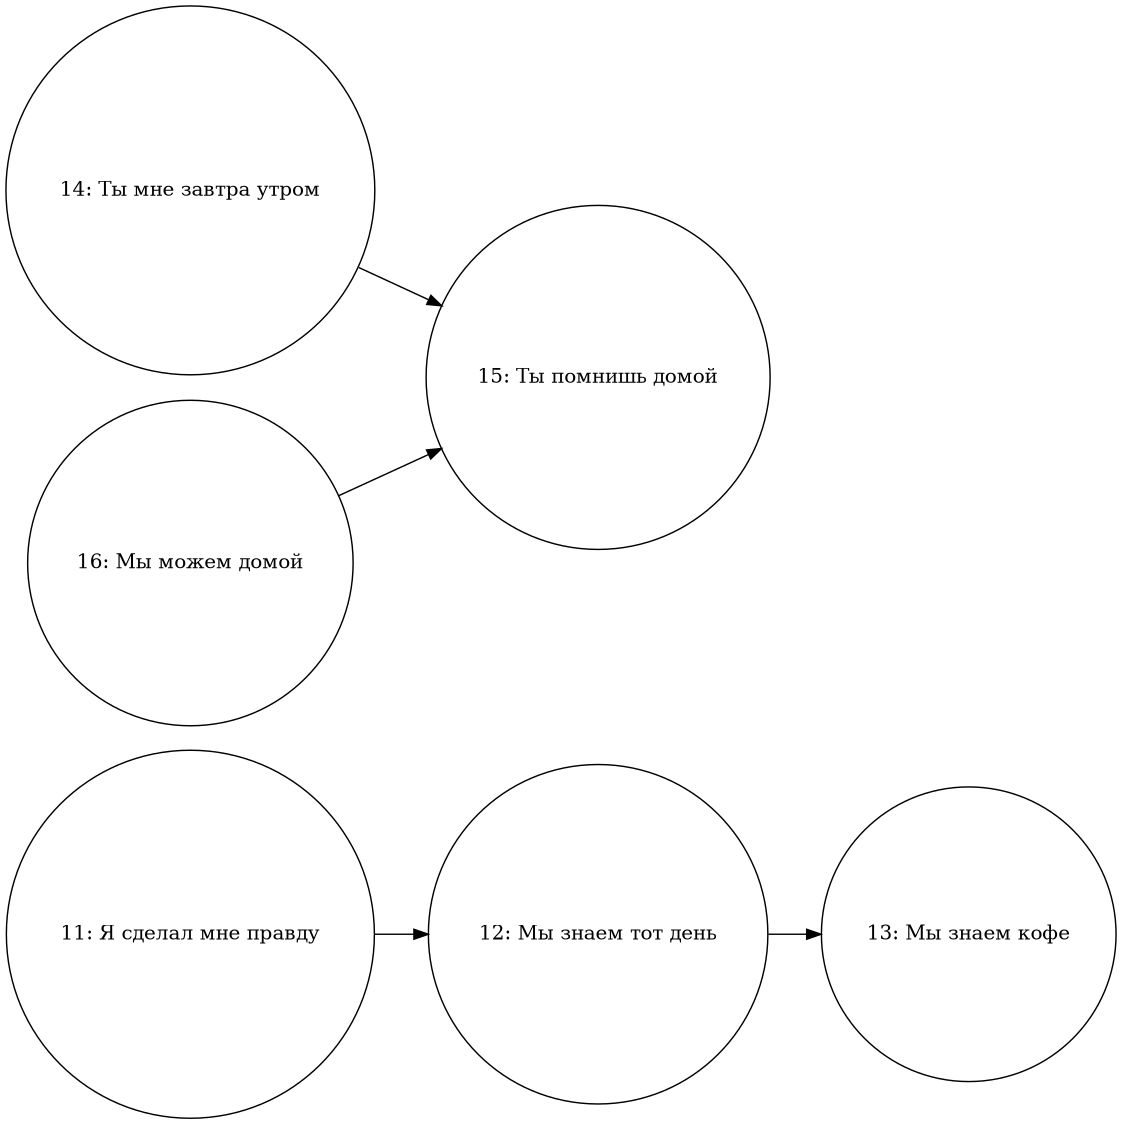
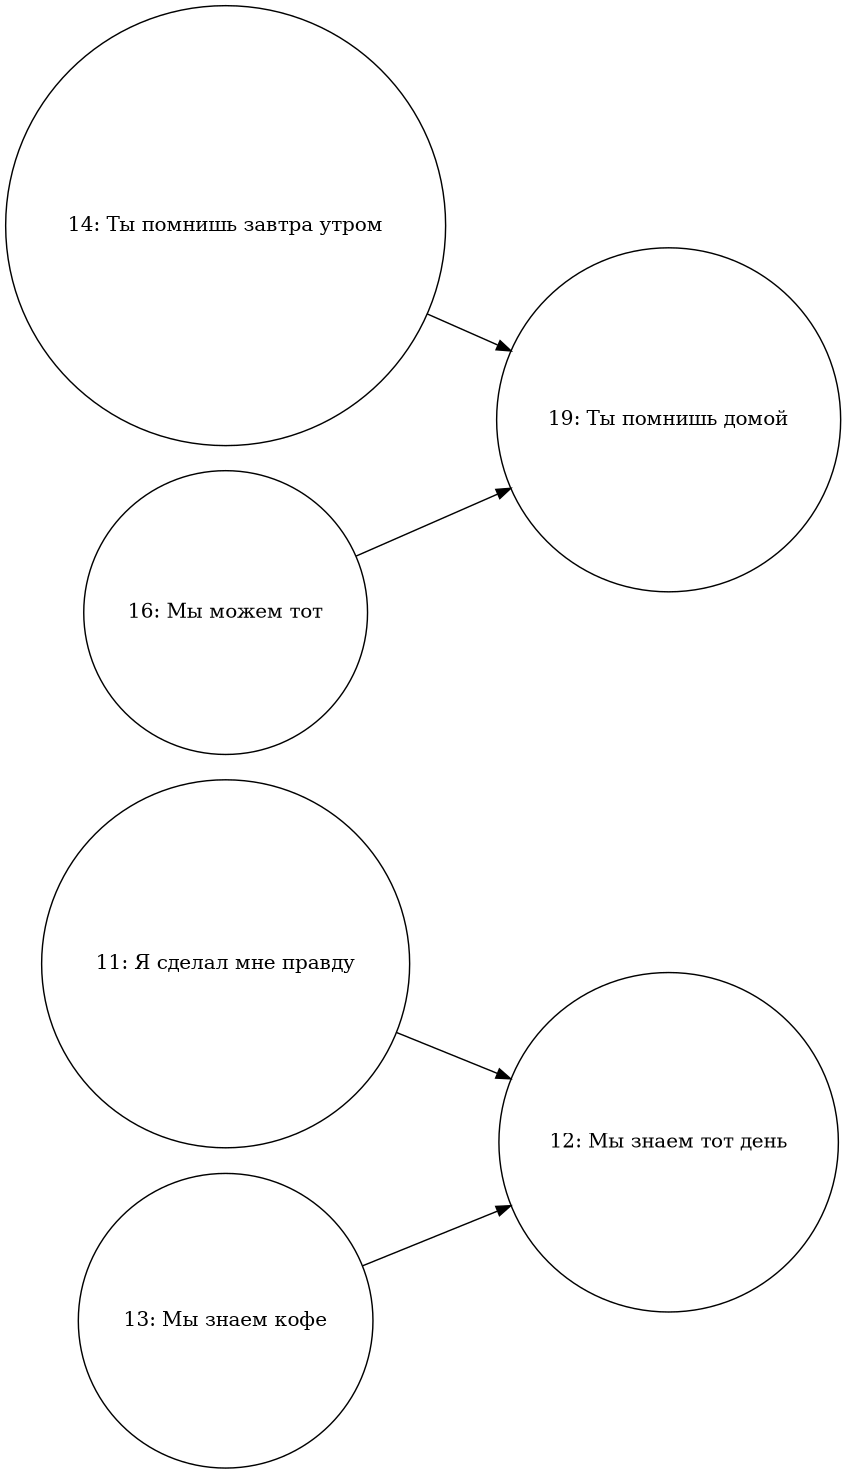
(190, 190) -> (226, 226)
(598, 377) -> (669, 420)
(190, 563) -> (226, 613)
(787, 934) -> (430, 1239)
